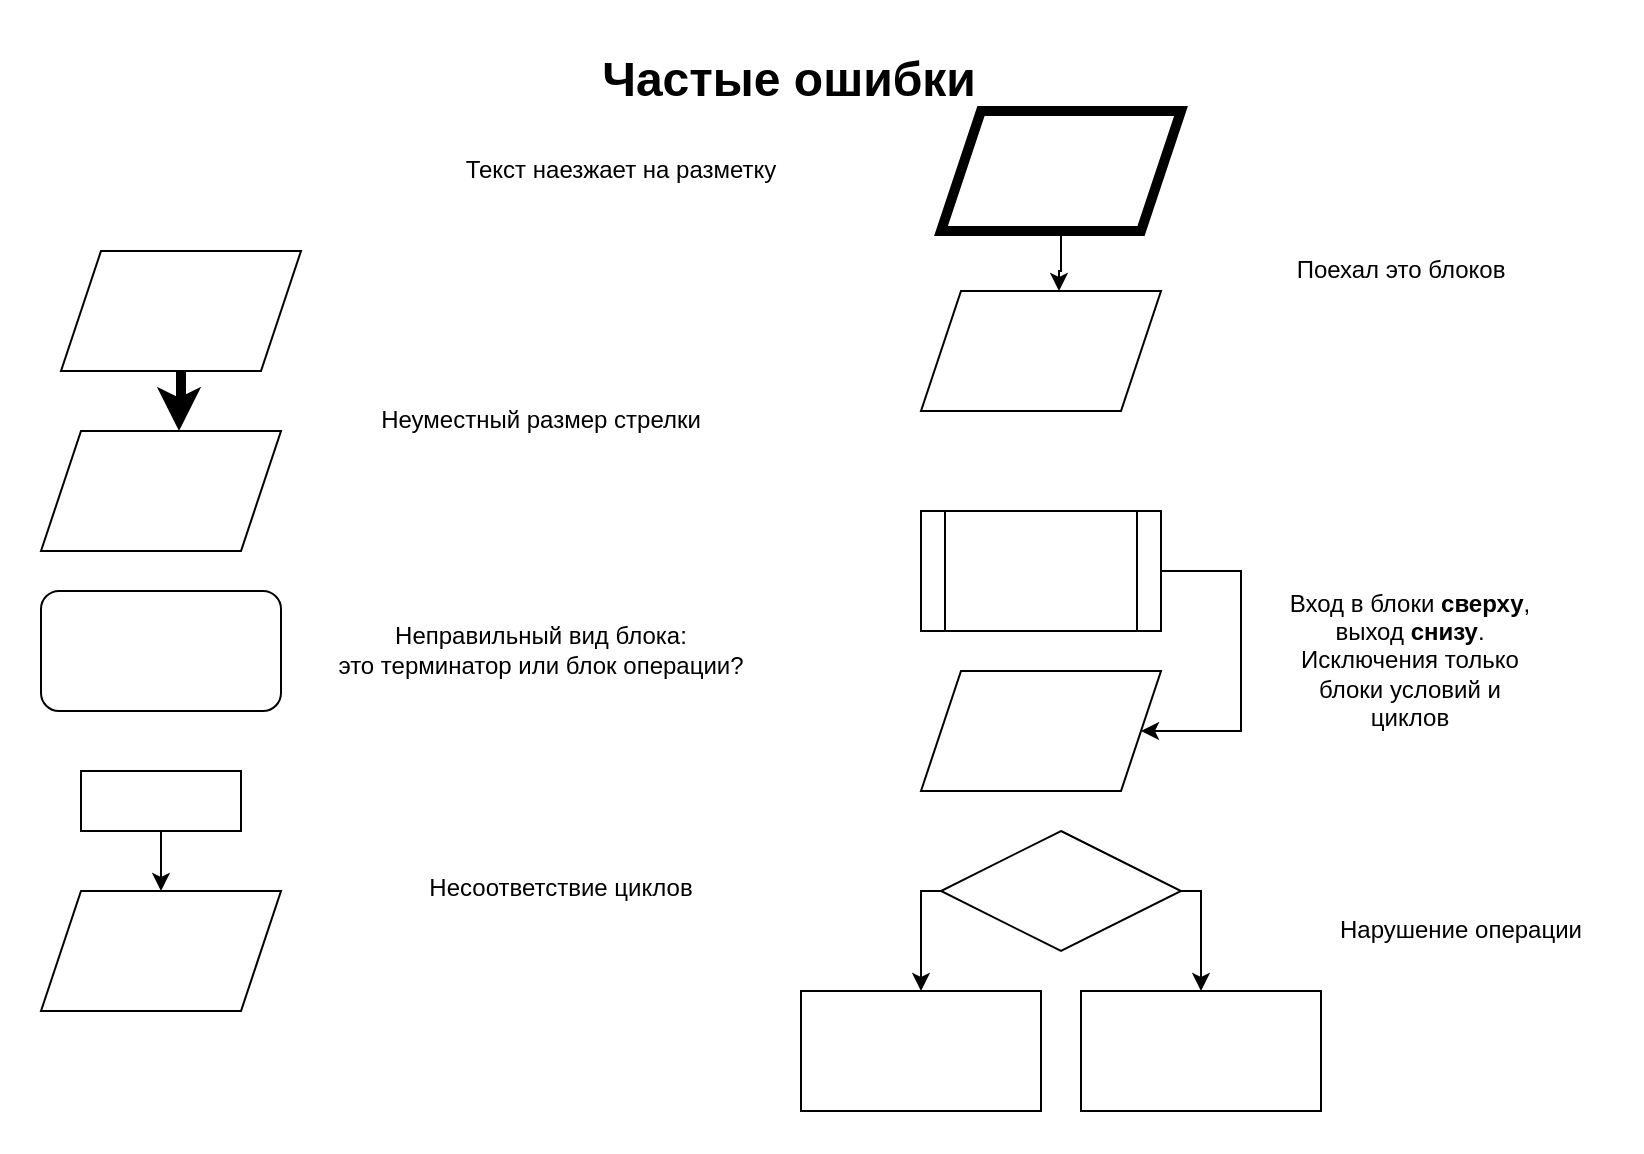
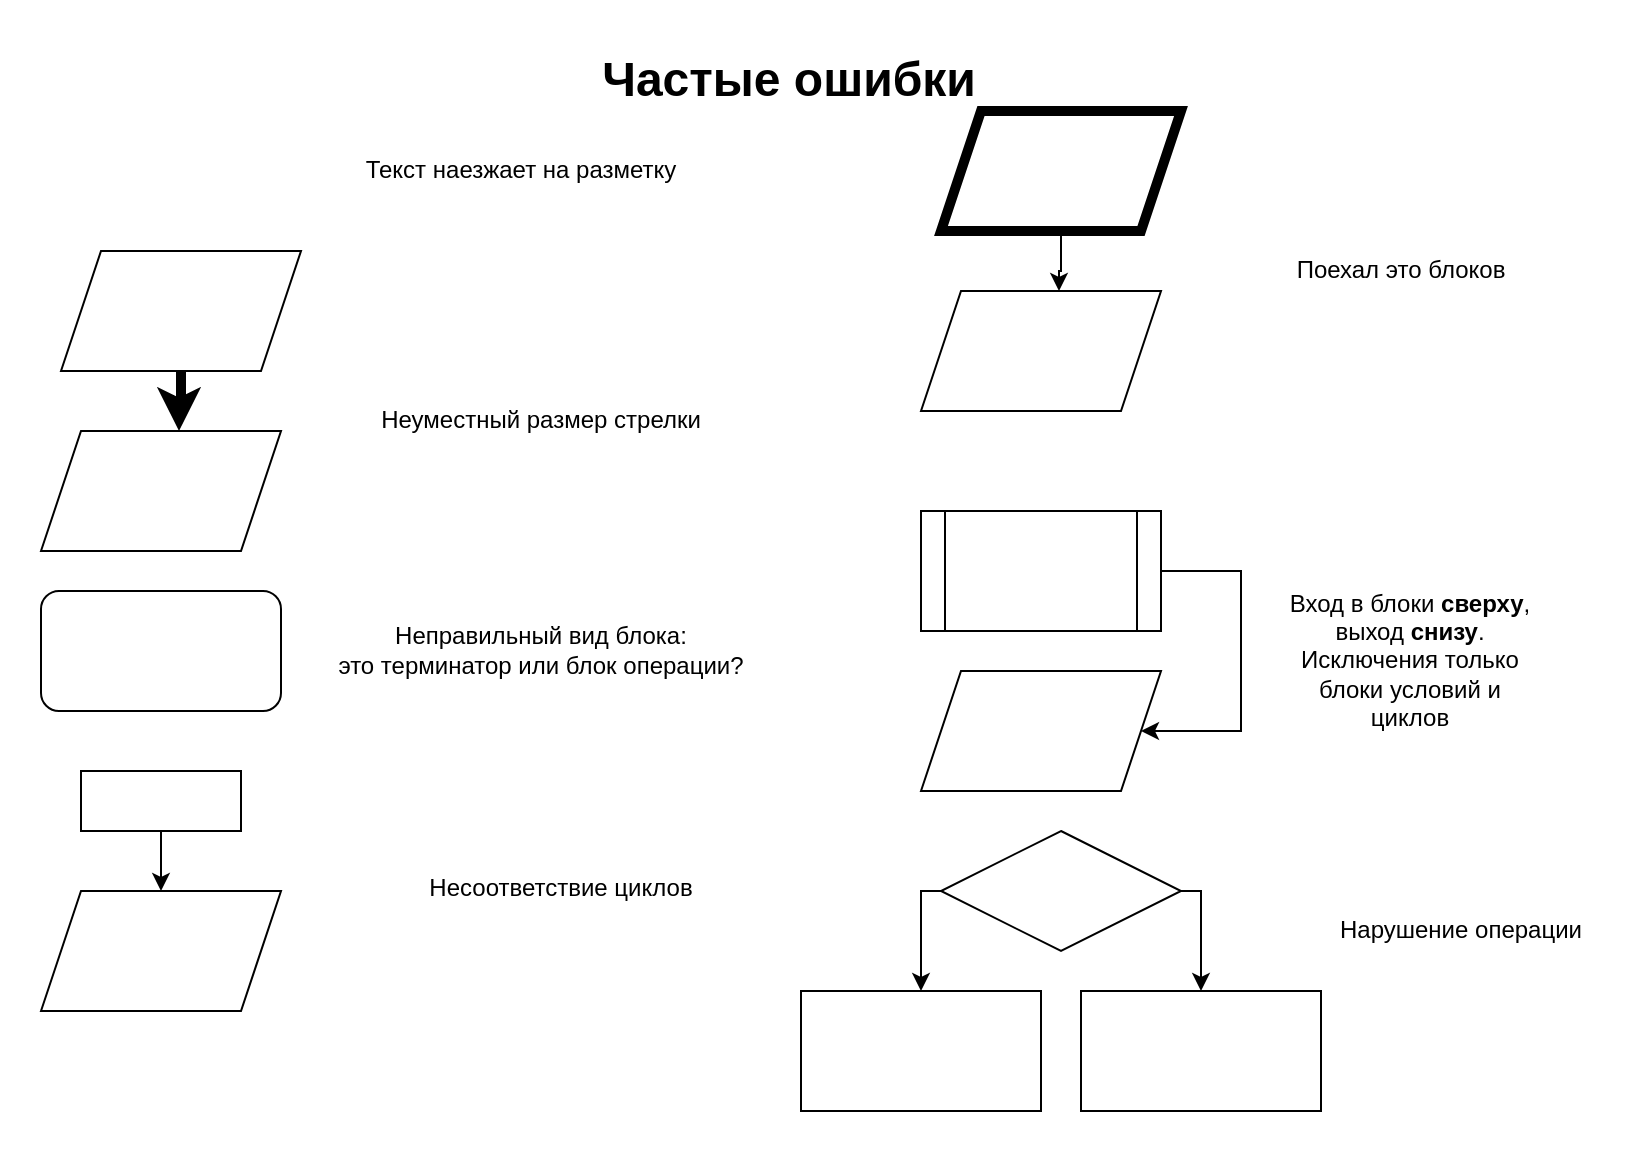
(621, 171) -> (521, 171)
